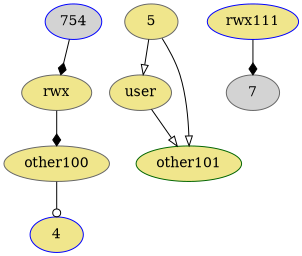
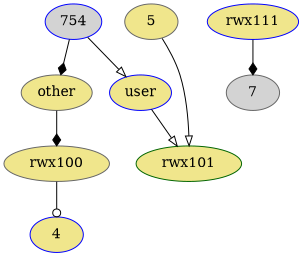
(147, 52) -> (103, 53)
(57, 93) -> (57, 93)
(141, 93) -> (141, 93)
(57, 164) -> (57, 164)
(189, 164) -> (189, 164)
